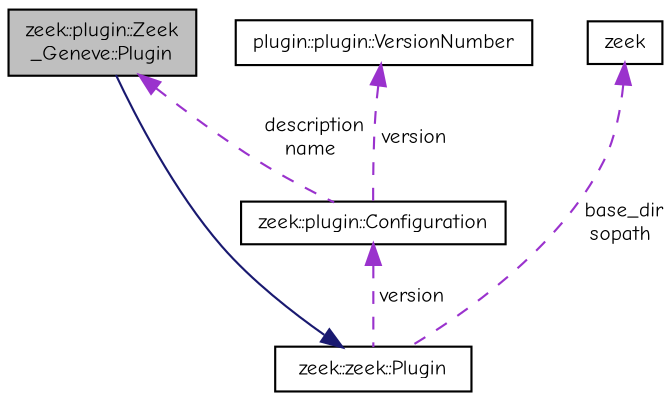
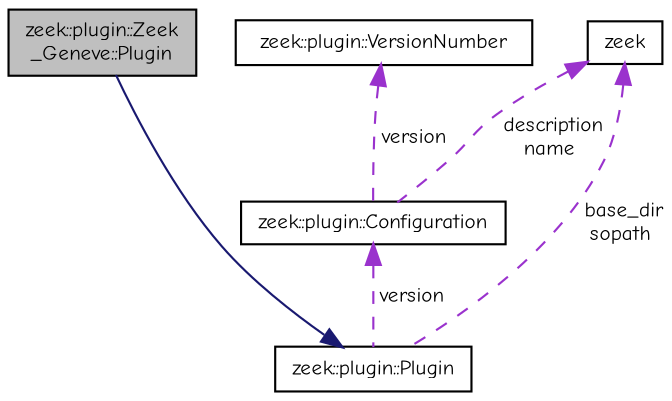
(384, 43) -> (384, 43)
(242, 151) -> (478, 130)
(373, 369) -> (373, 369)
